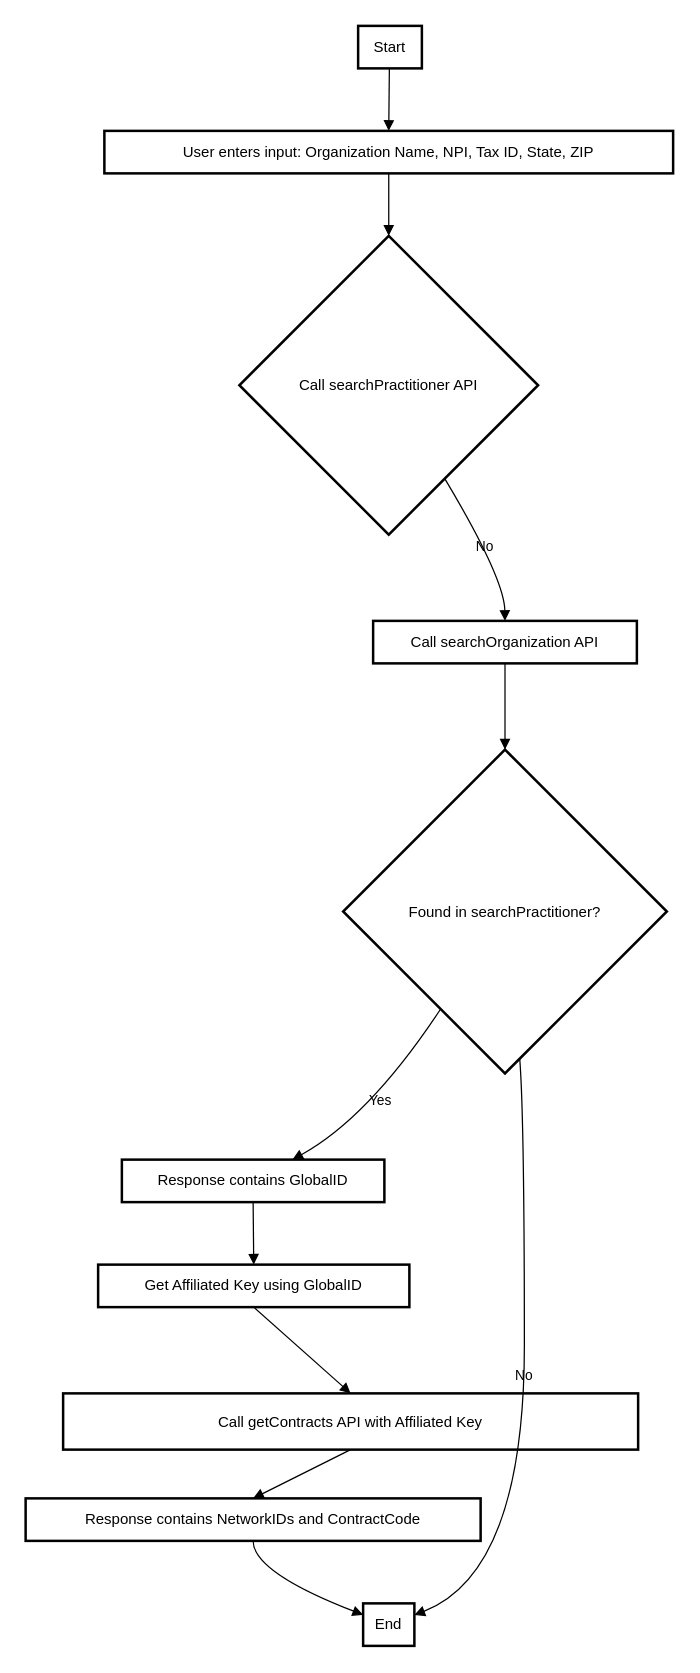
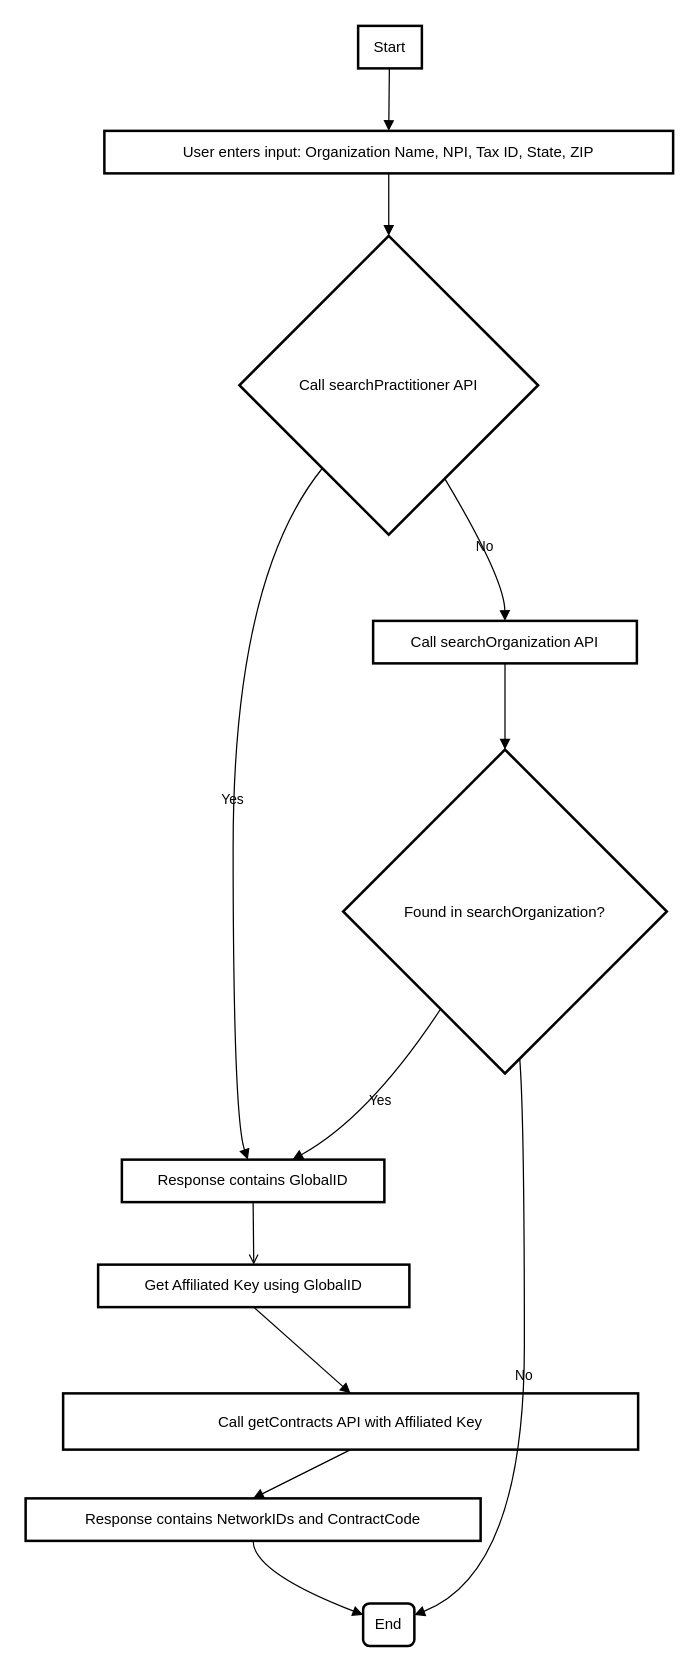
none -> (234, 799)
(505, 912) -> (505, 912)
(254, 1253) -> (254, 1256)
(389, 1624) -> (389, 1624)
